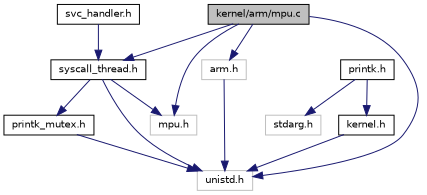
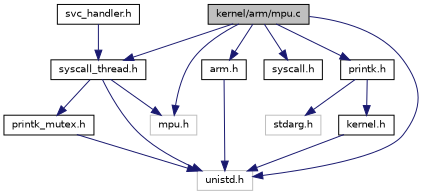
none -> (309, 40)
(224, 70) -> (224, 70)
none -> (293, 70)
